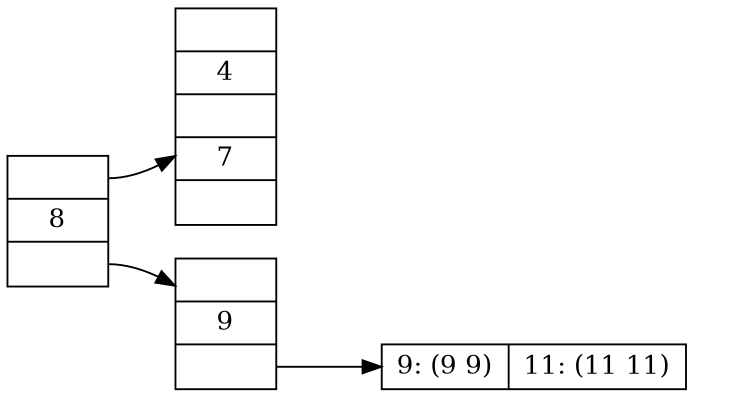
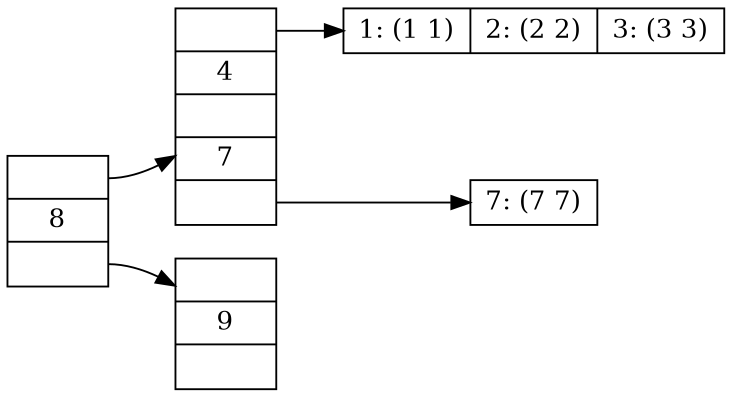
none -> (534, 31)
none -> (534, 203)
(534, 367) -> none
